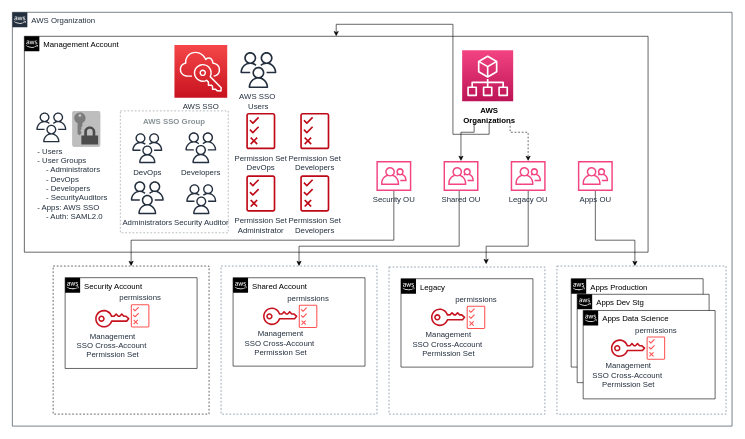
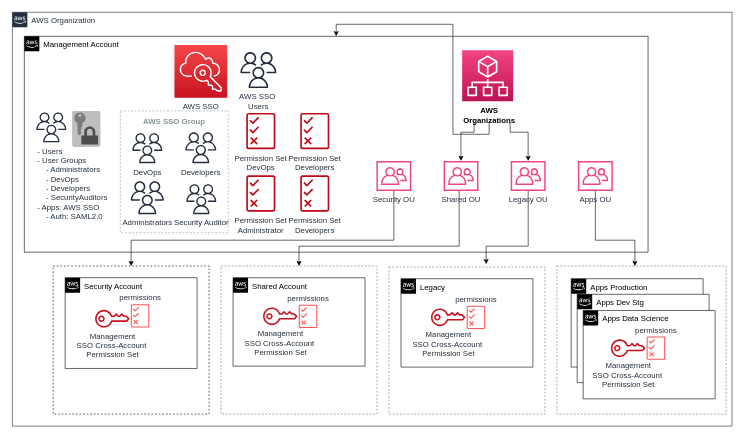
(526, 132) -> (526, 132)
